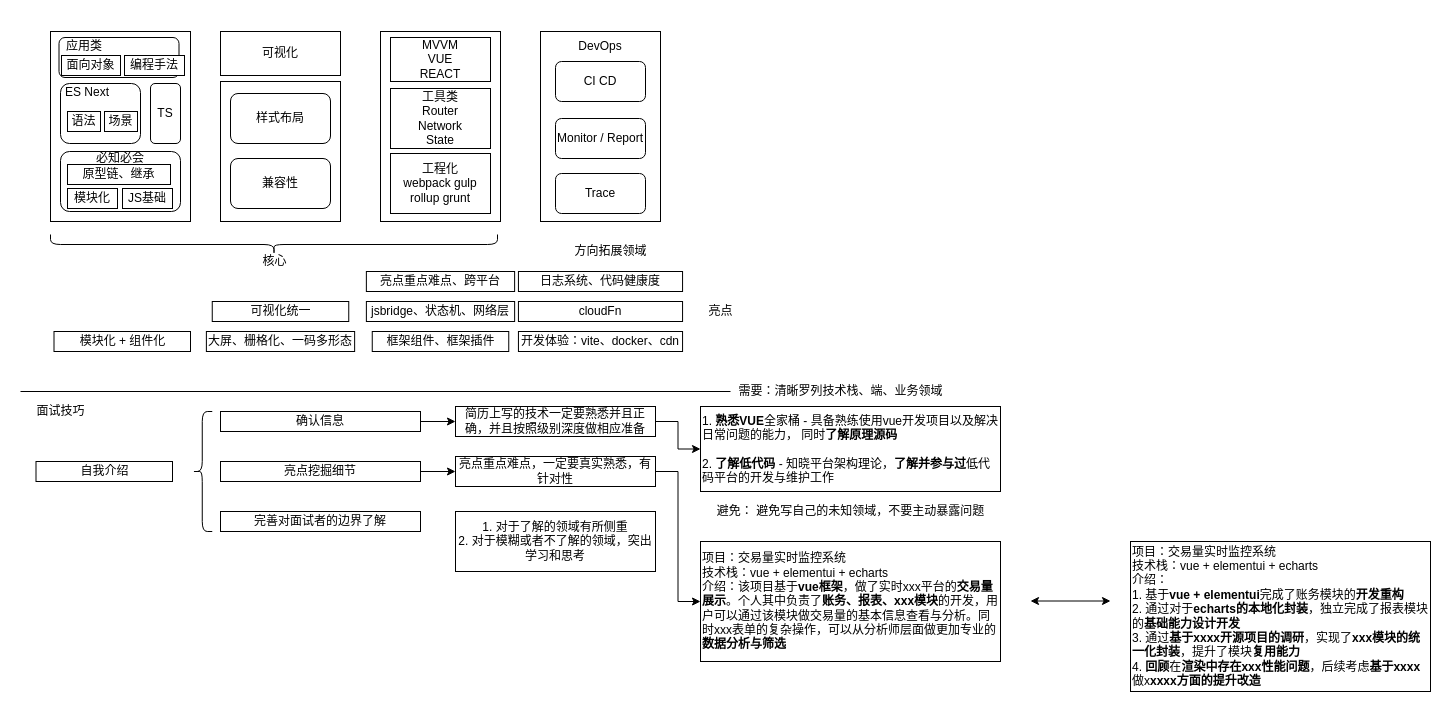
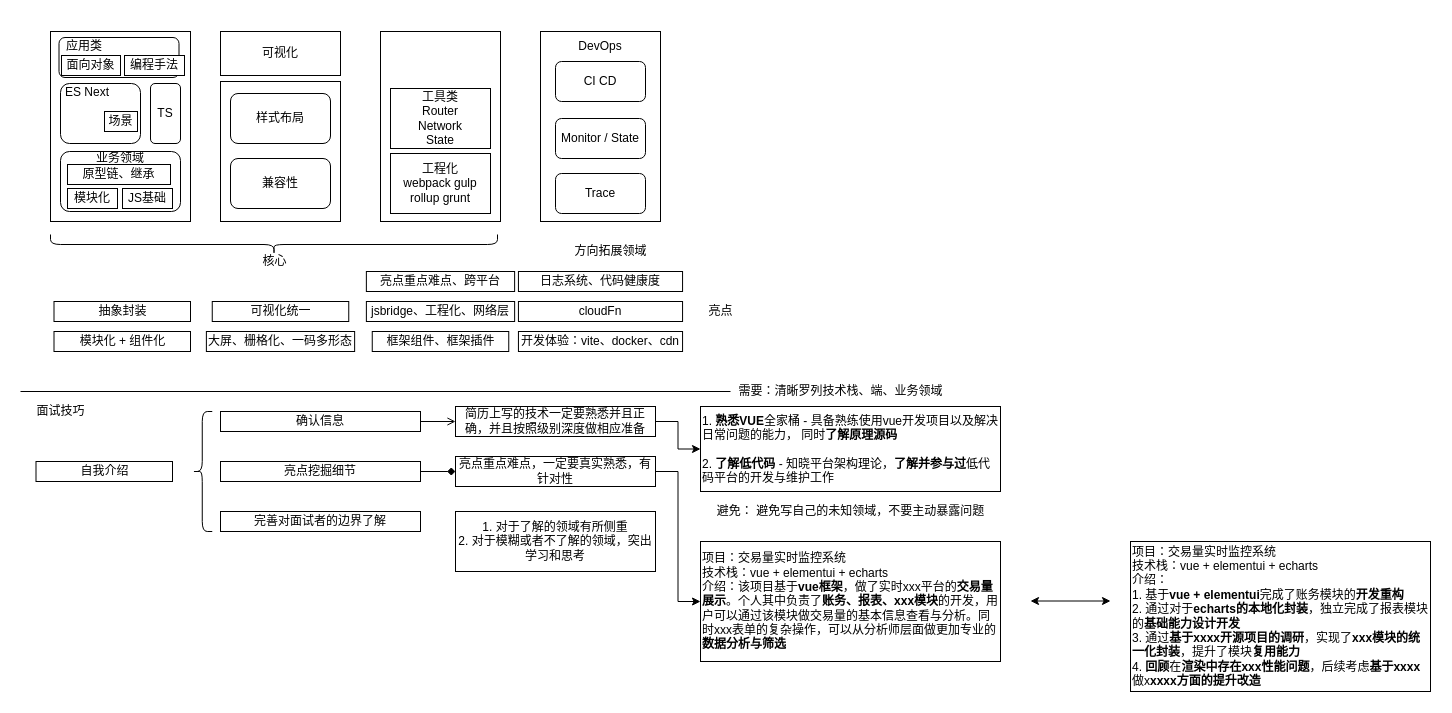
(441, 60) -> none
(84, 122) -> none
(601, 139) -> (601, 139)
(121, 159) -> (121, 159)
none -> (122, 312)
(441, 312) -> (441, 312)
(447, 422) -> (448, 422)
(447, 472) -> (446, 472)
